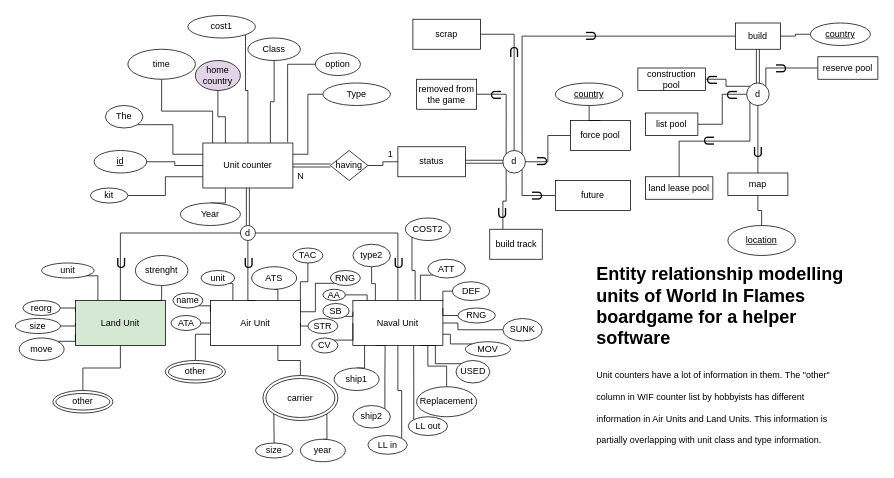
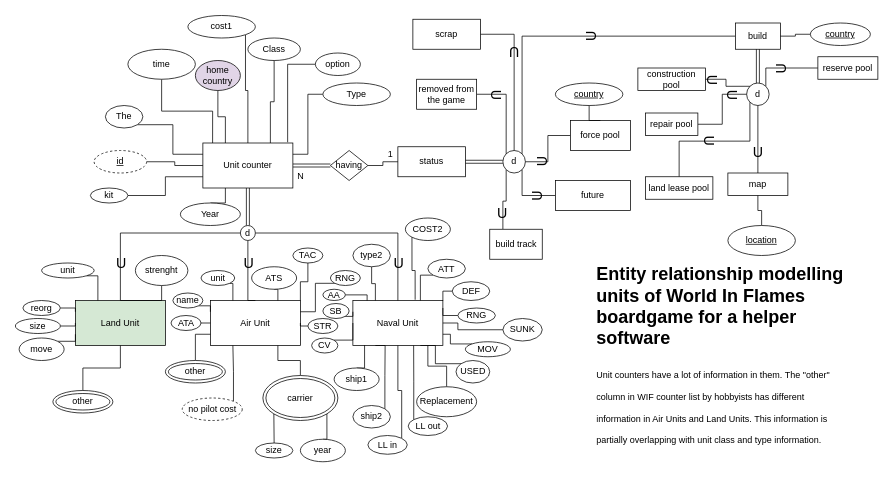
(672, 124) -> (672, 124)
(120, 162) -> (120, 162)
none -> (233, 374)
none -> (212, 409)
